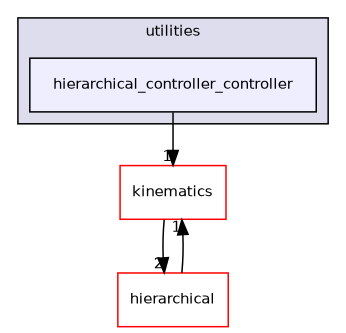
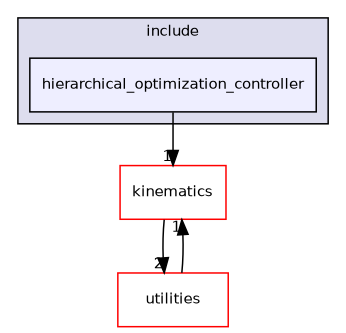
(173, 32) -> (173, 32)
(173, 85) -> (173, 85)
(173, 300) -> (173, 300)
